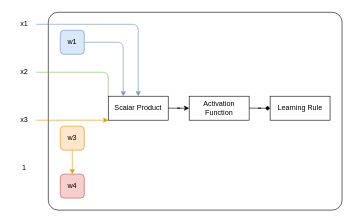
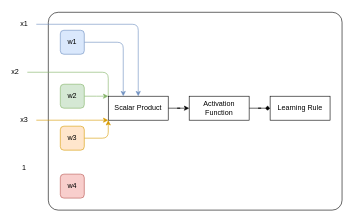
(24, 72) -> (15, 72)
none -> (72, 96)
none -> (103, 96)
(72, 168) -> (108, 133)
